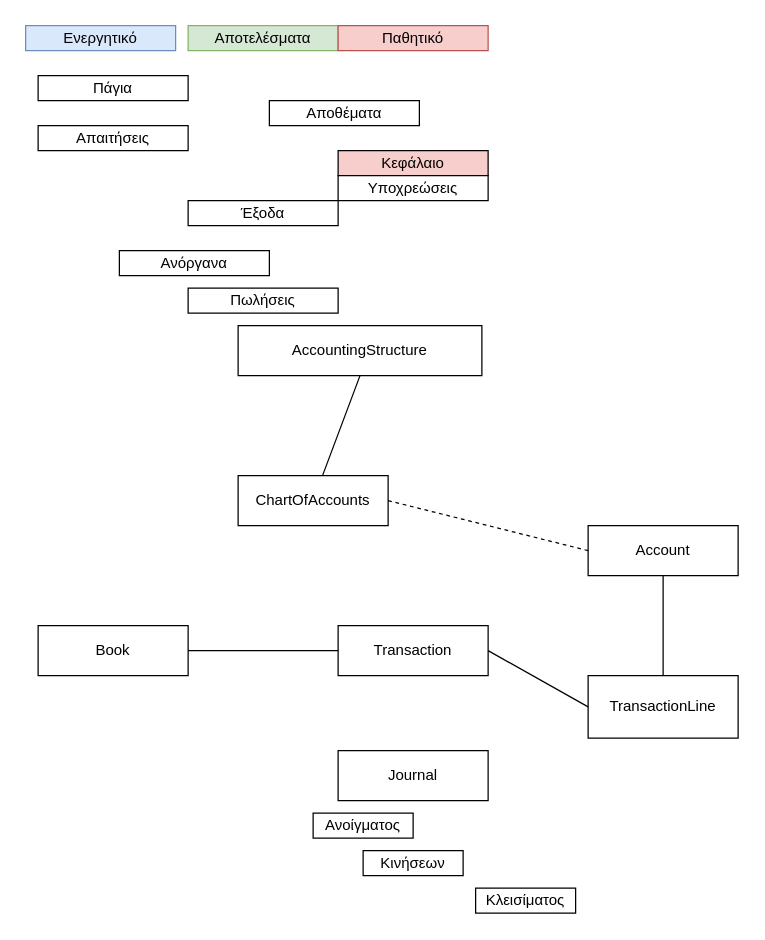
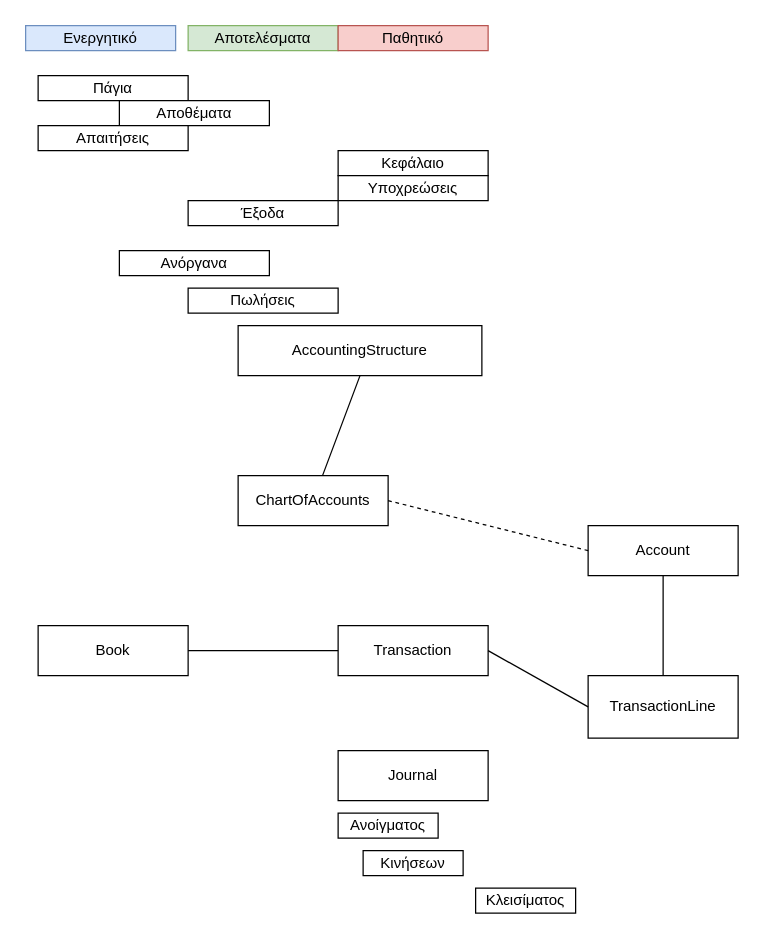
(344, 113) -> (194, 113)
(413, 163) -> (413, 163)
(363, 826) -> (388, 826)
